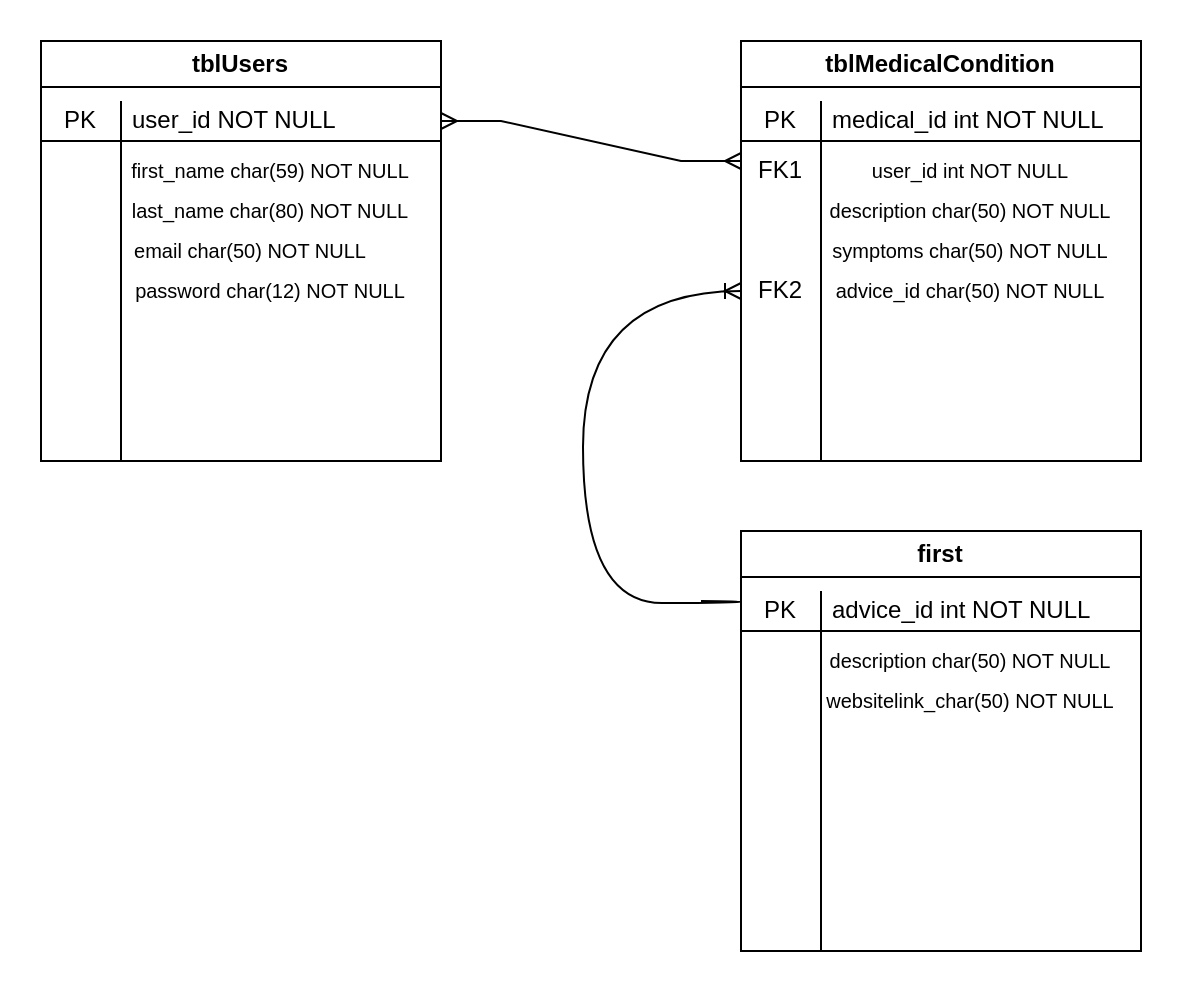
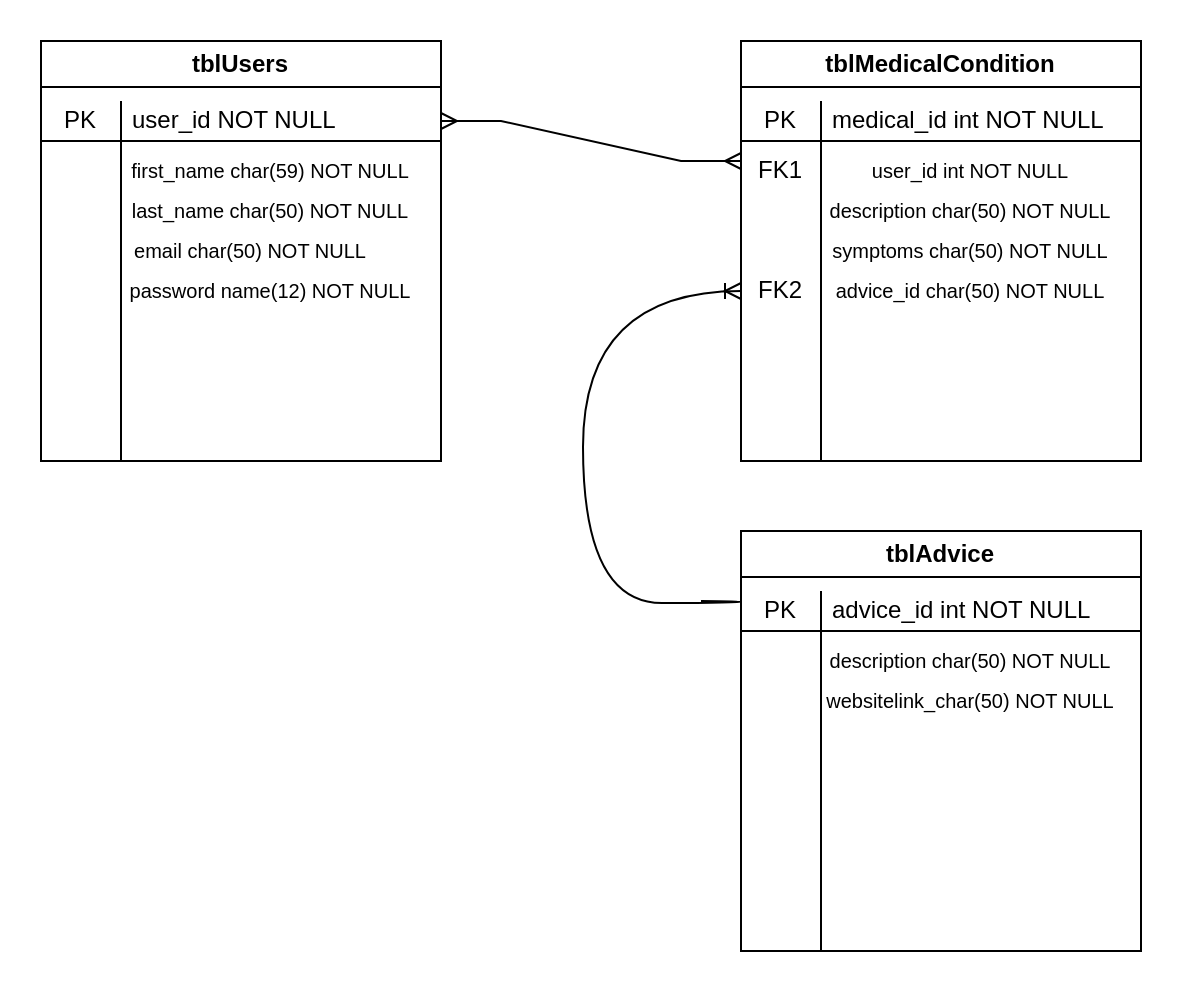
(271, 211) -> (271, 211)
(271, 291) -> (271, 291)
(941, 555) -> (941, 555)
